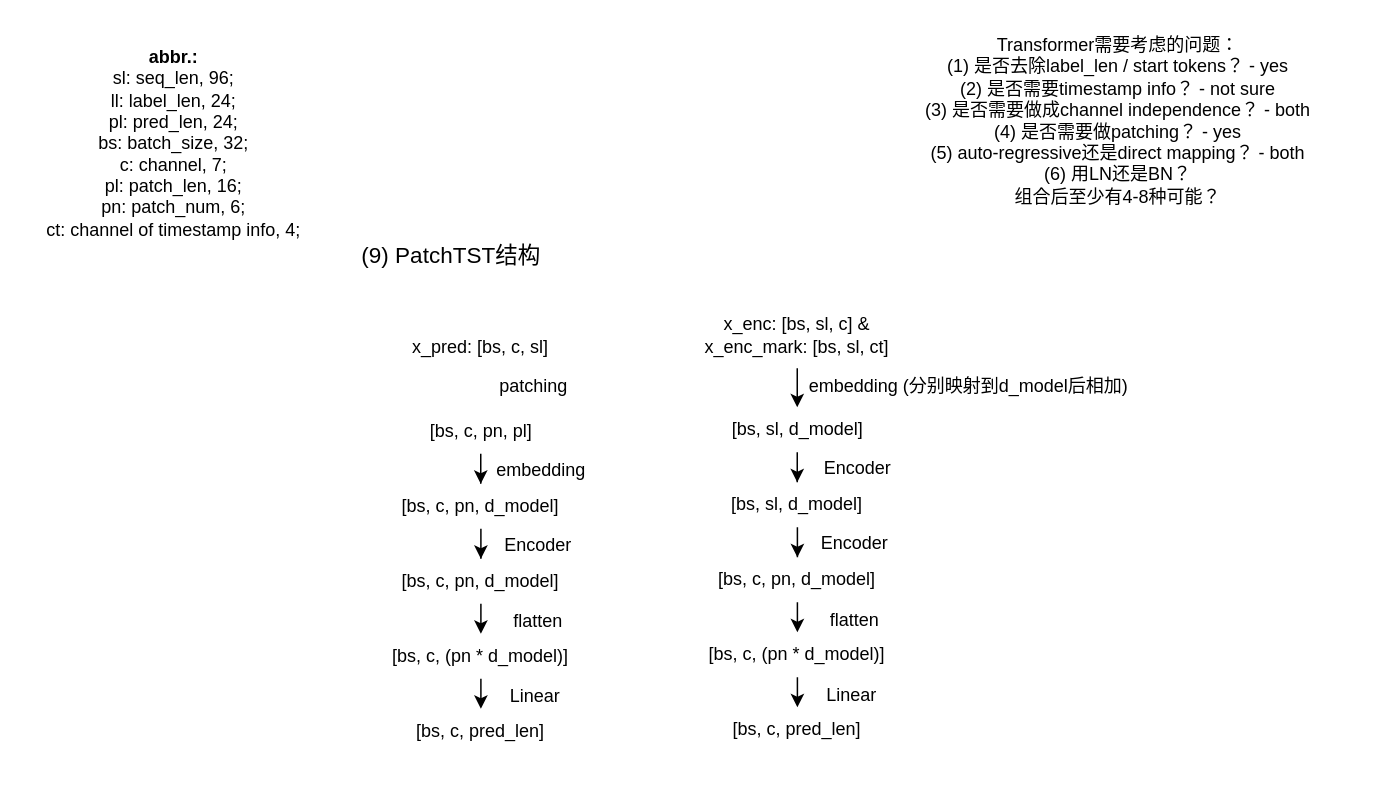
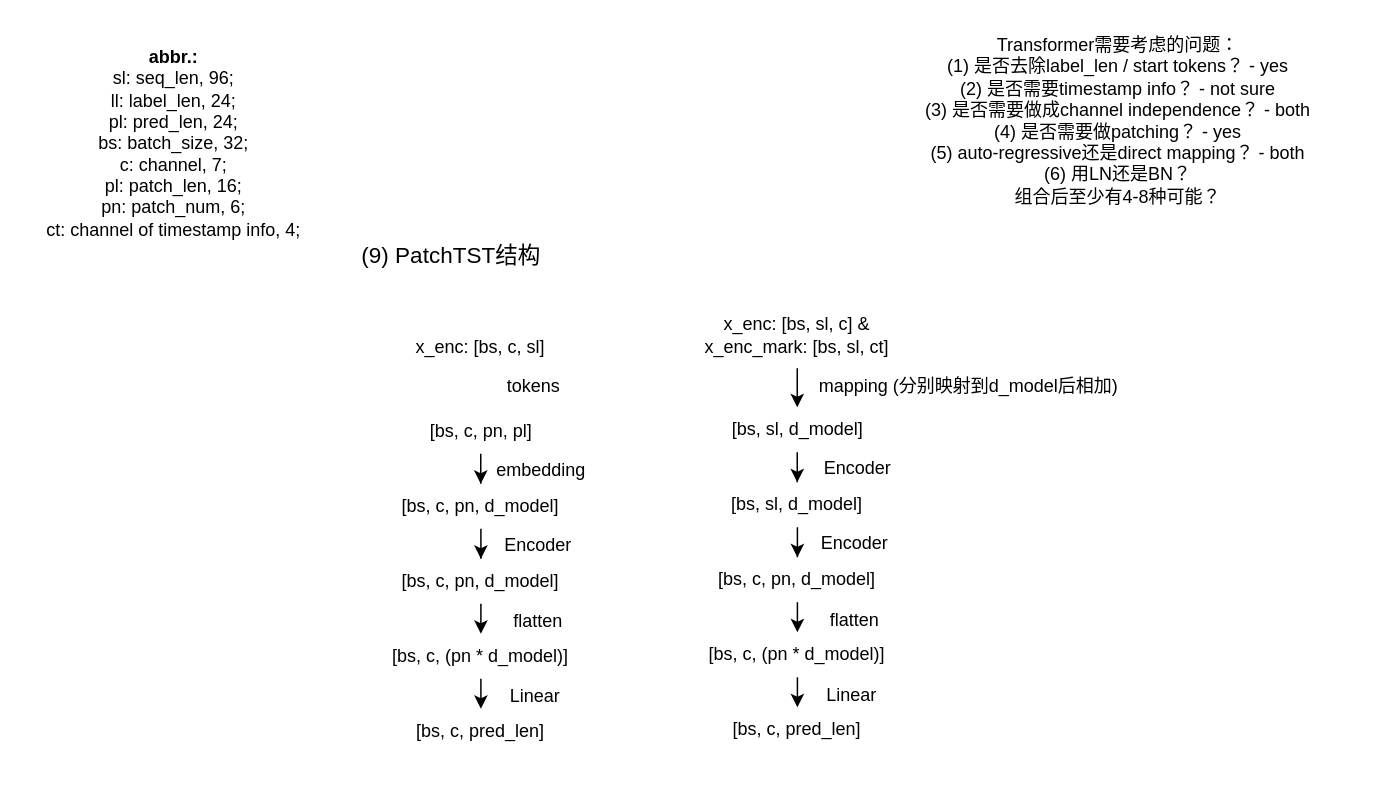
(481, 347) -> (481, 347)
(534, 386) -> (534, 386)
(969, 386) -> (969, 386)
